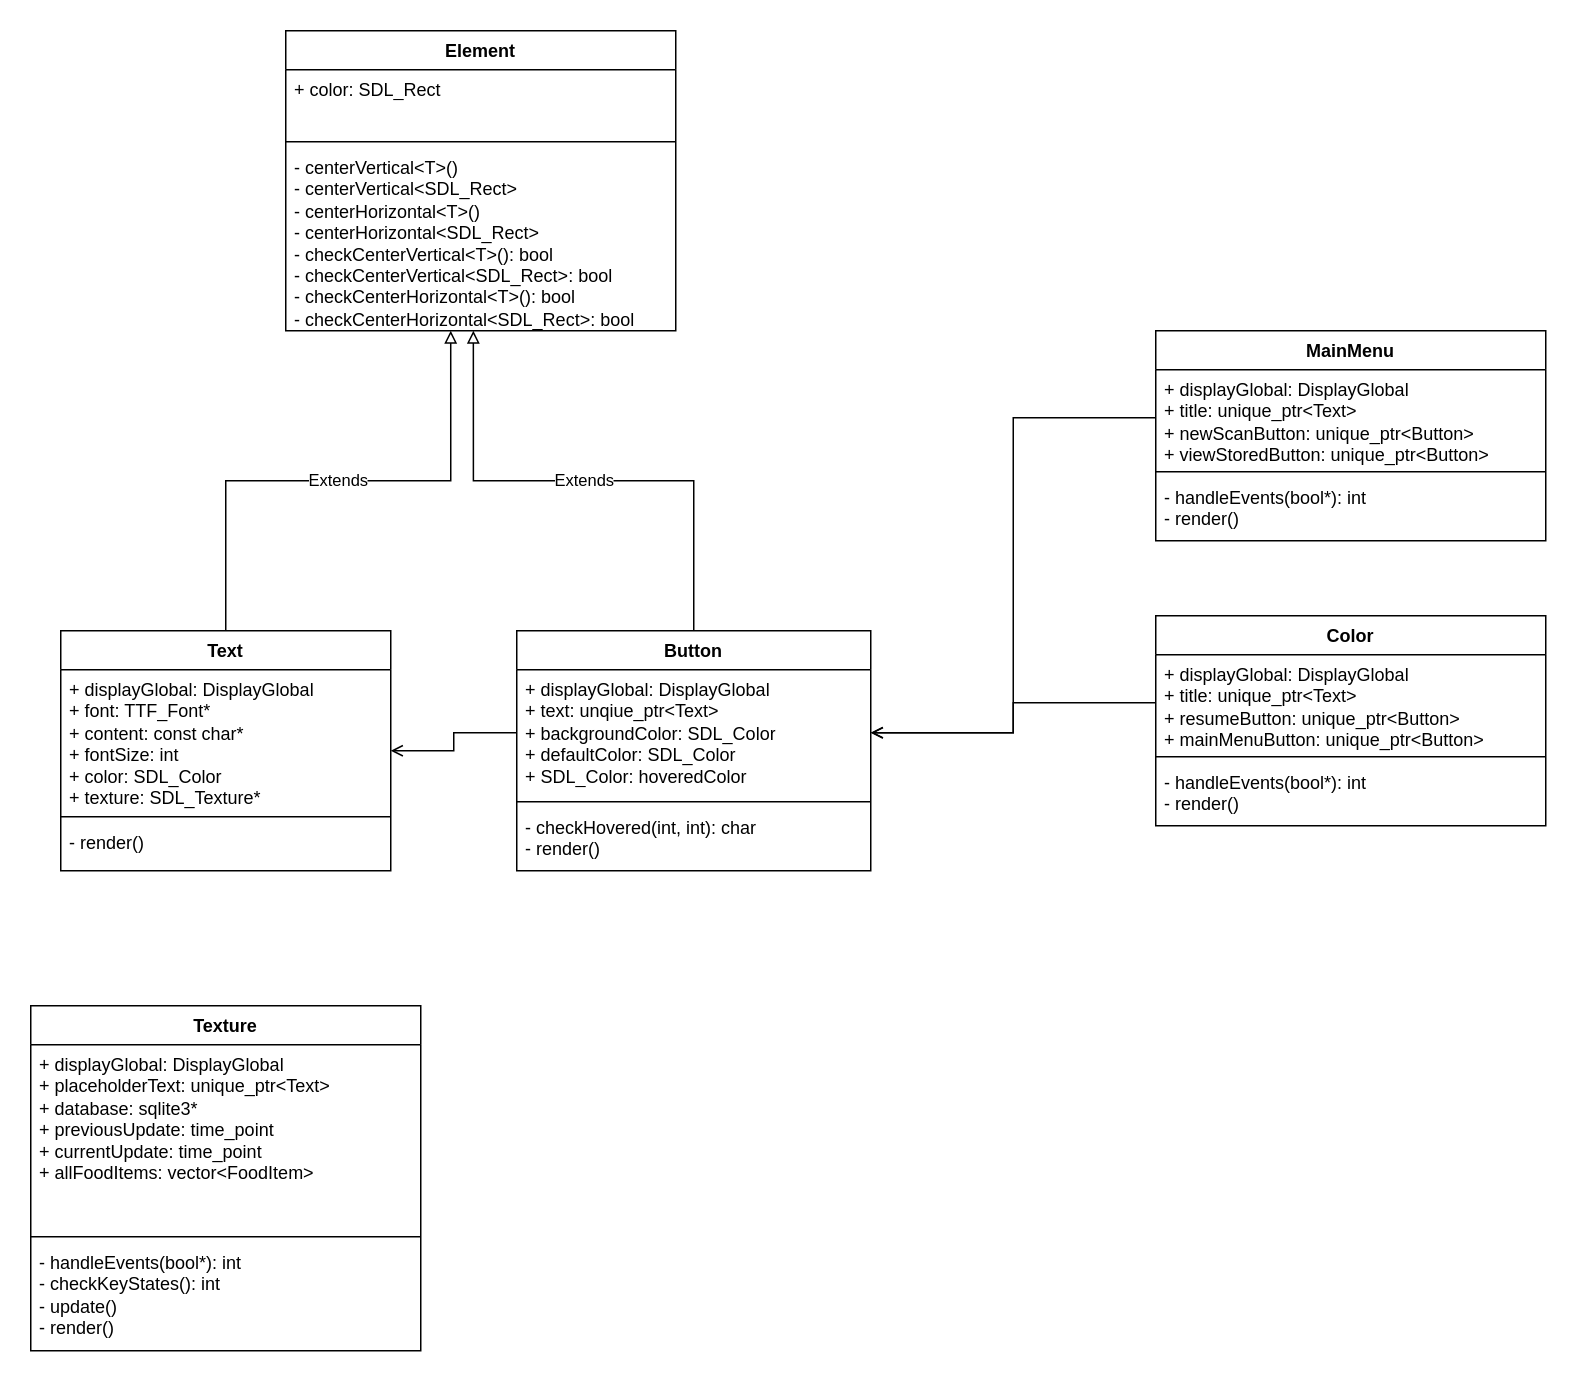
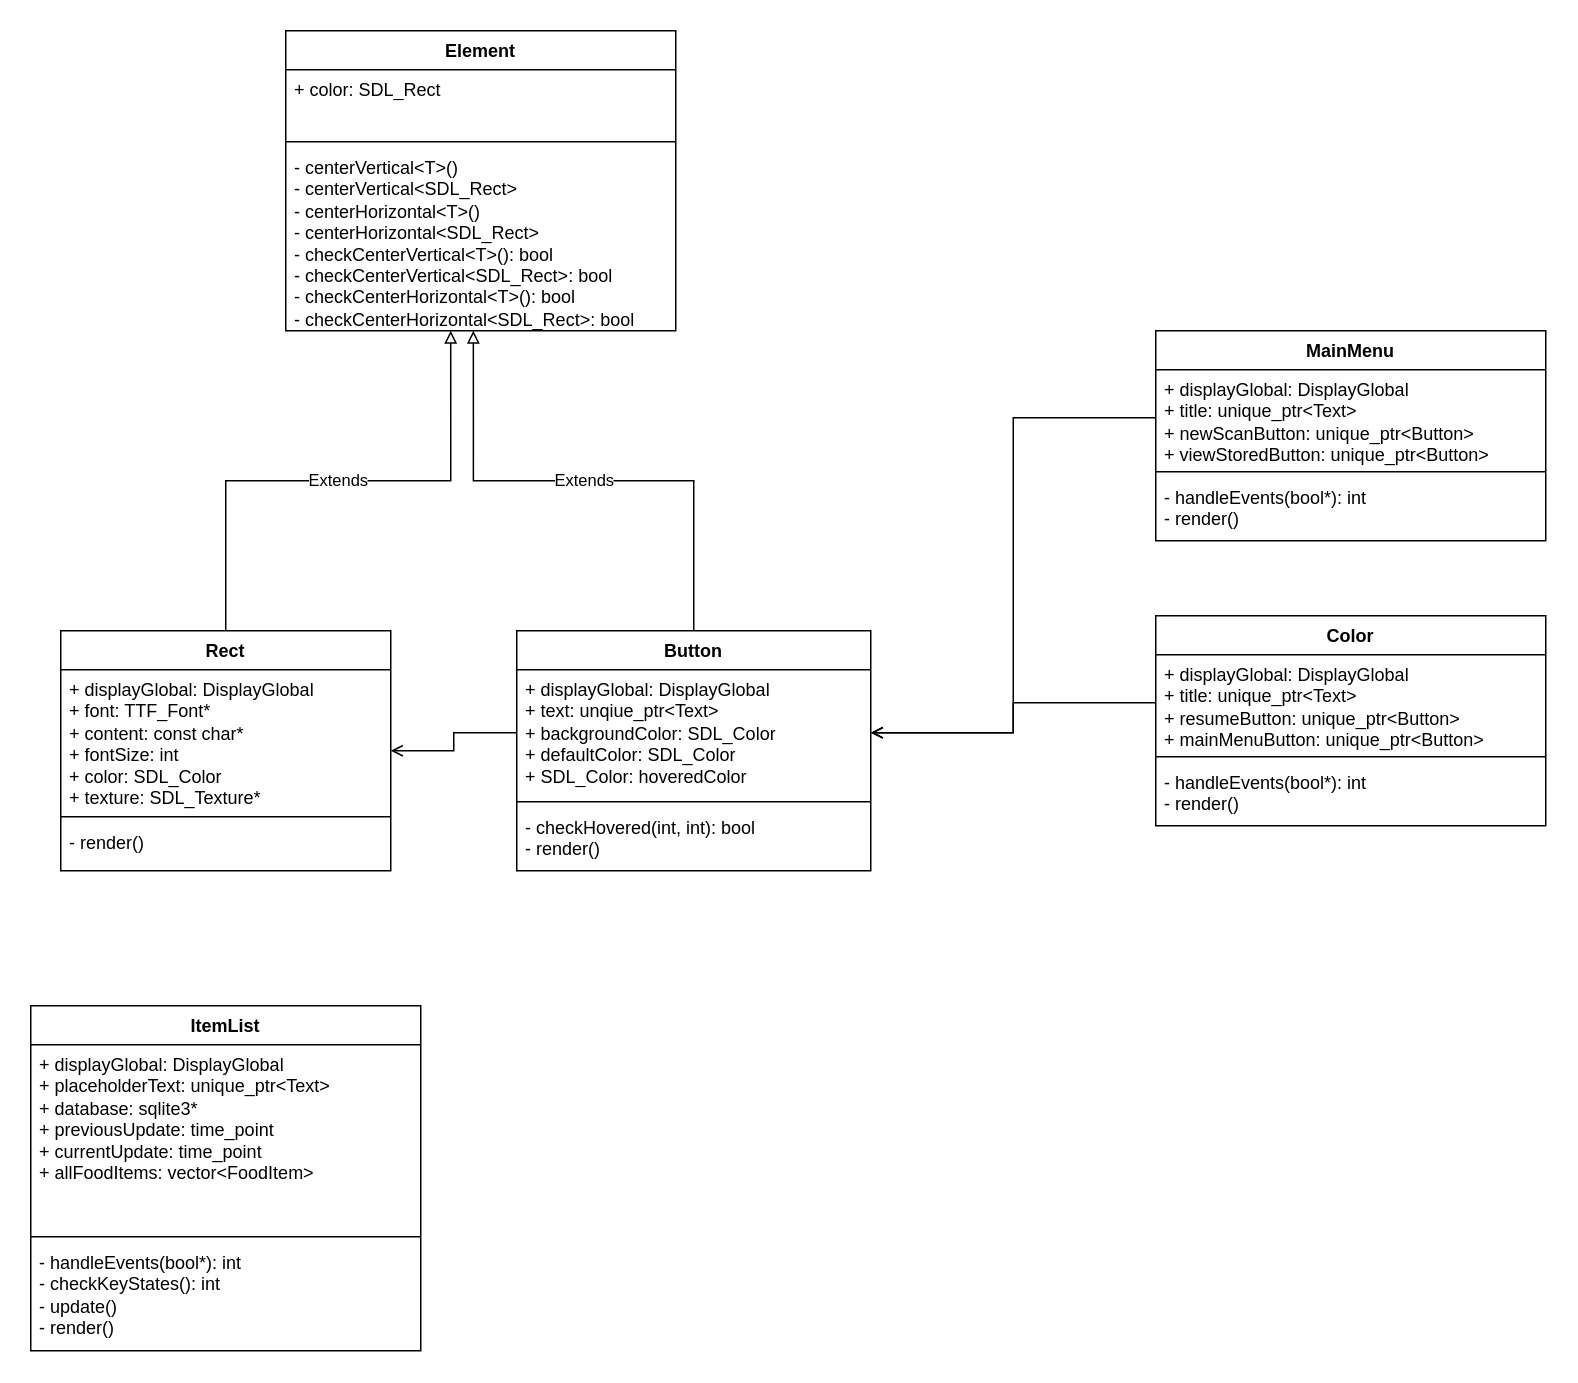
(226, 652) -> (226, 652)
(661, 840) -> (658, 840)
(226, 1027) -> (226, 1027)
